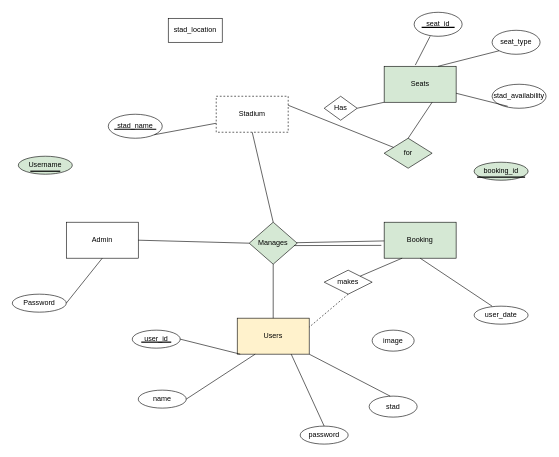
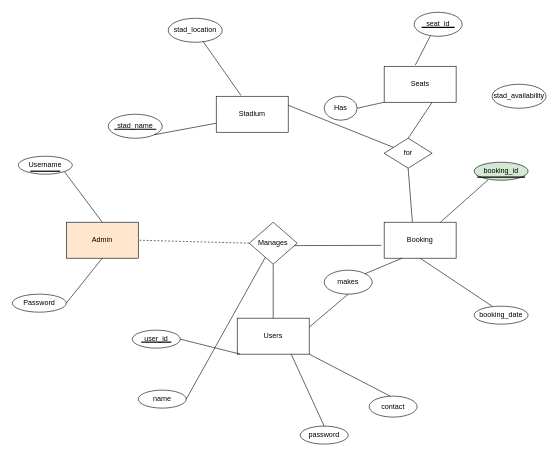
(195, 30) -> (195, 30)
(516, 42) -> none
(469, 59) -> none
none -> (222, 68)
(420, 84) -> (420, 84)
(482, 100) -> none
(341, 108) -> (341, 108)
(252, 114) -> (252, 114)
(408, 153) -> (408, 153)
(45, 165) -> (45, 165)
(263, 177) -> none
none -> (410, 196)
none -> (84, 197)
(102, 240) -> (102, 240)
(420, 240) -> (420, 240)
(194, 242) -> (194, 242)
(341, 242) -> (464, 201)
(273, 243) -> (273, 243)
(348, 282) -> (348, 282)
(329, 310) -> (329, 310)
(501, 315) -> (501, 315)
(273, 336) -> (273, 336)
(393, 341) -> none
(221, 377) -> (226, 328)
(393, 407) -> (393, 407)
